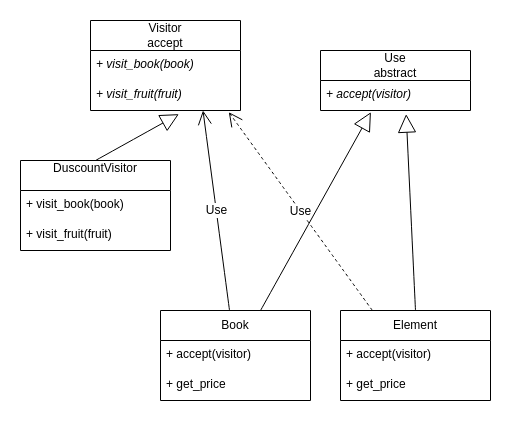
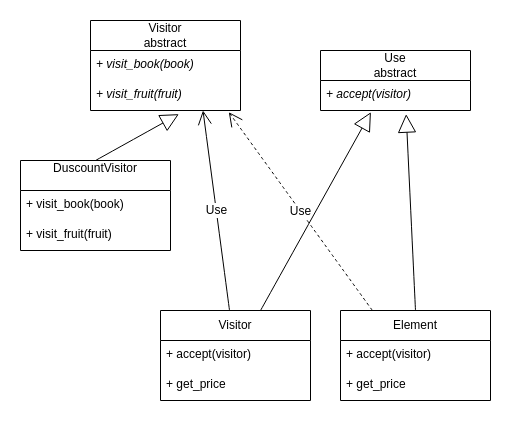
(166, 36) -> (166, 36)
(236, 326) -> (236, 326)
